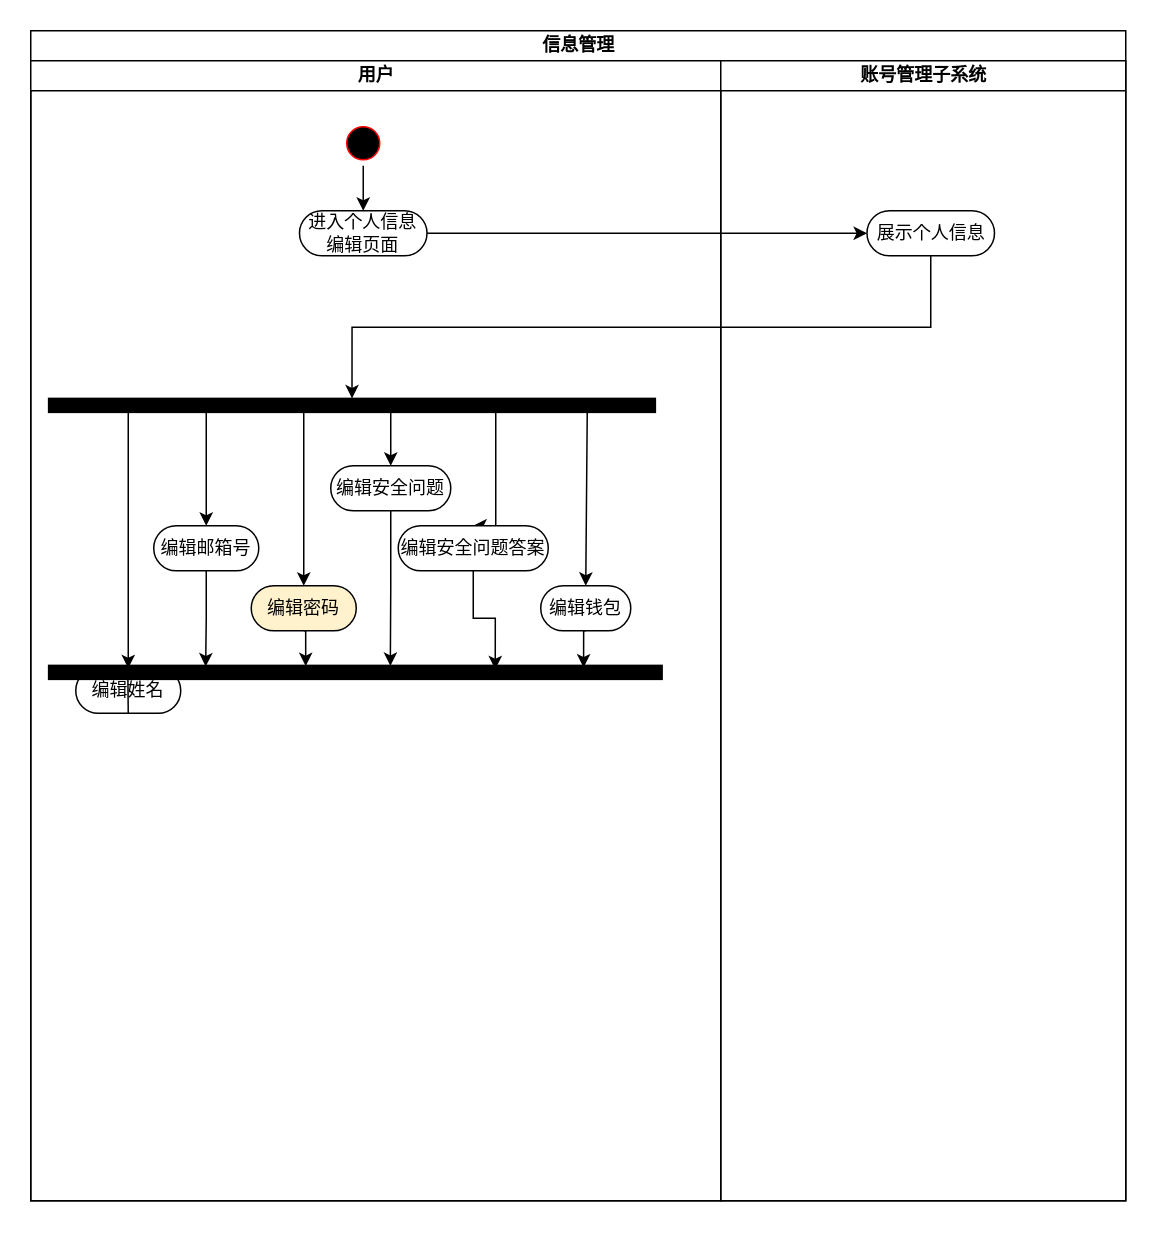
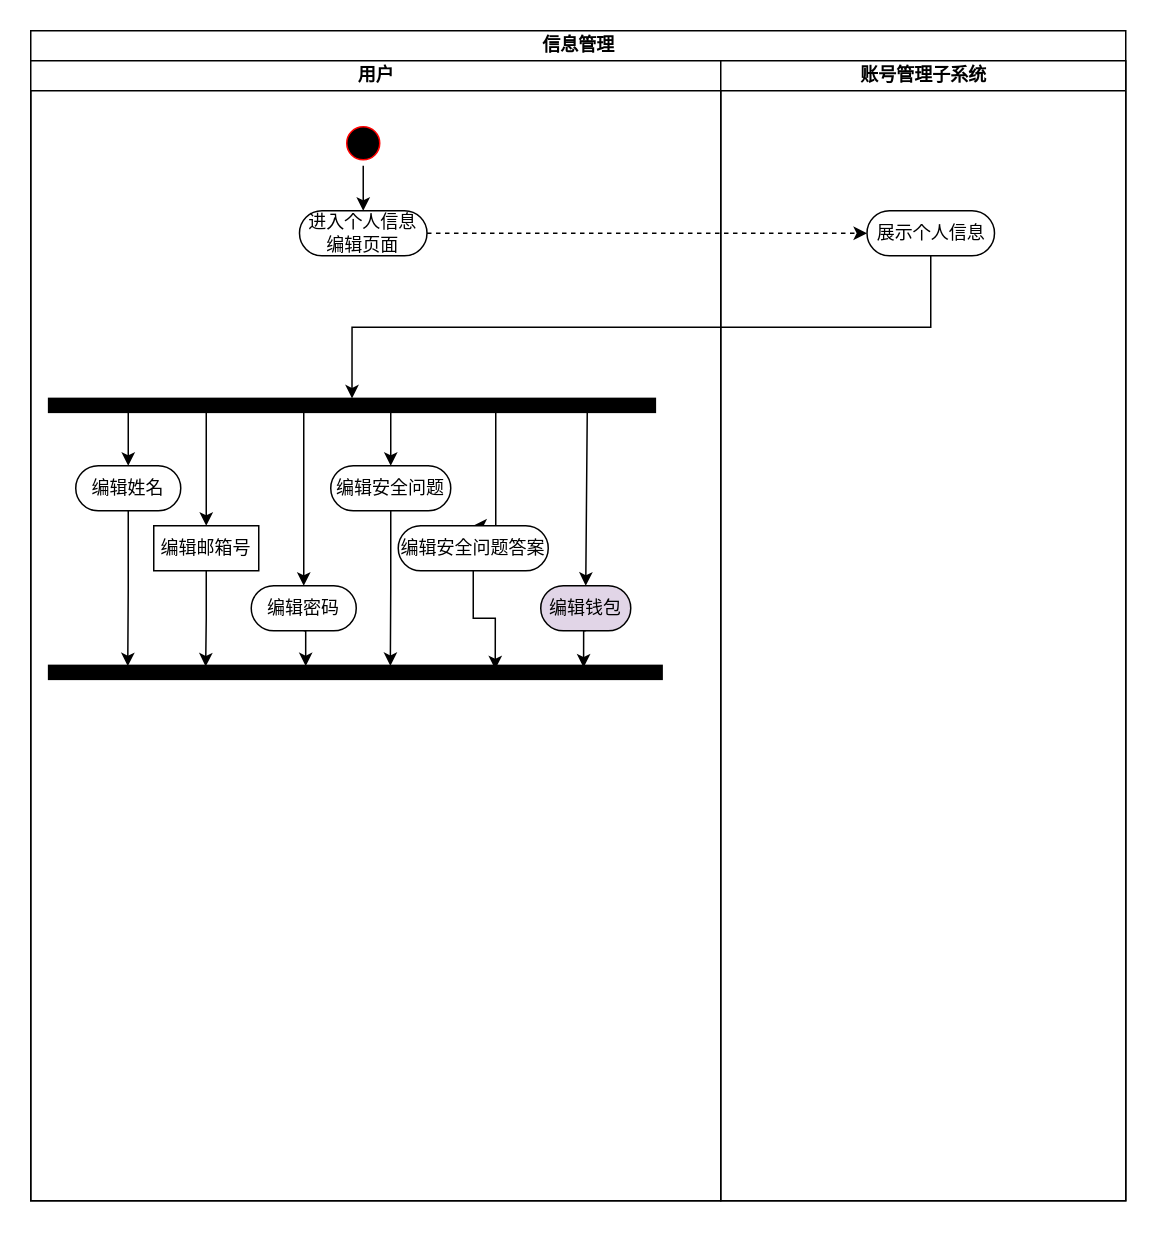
(643, 233) -> (643, 233)
(206, 548) -> (206, 548)
(304, 608) -> (304, 608)
(586, 608) -> (586, 608)
(128, 691) -> (128, 488)
